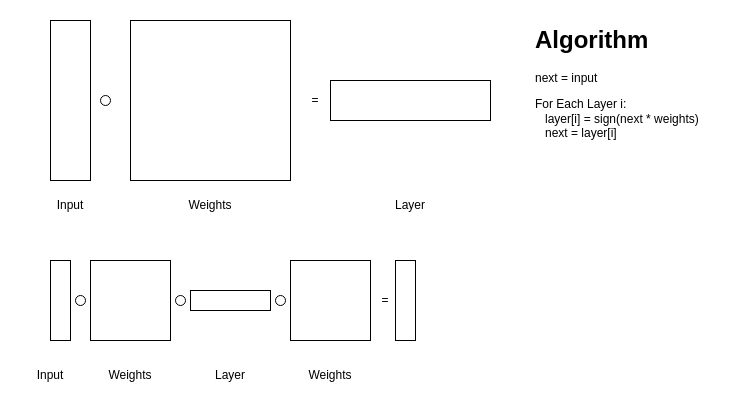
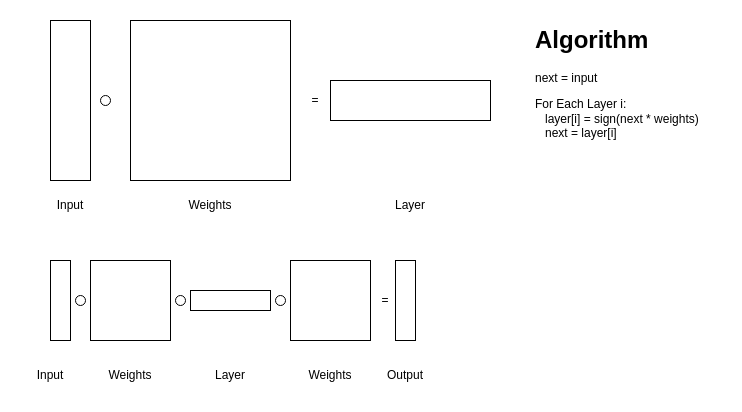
none -> (406, 376)
